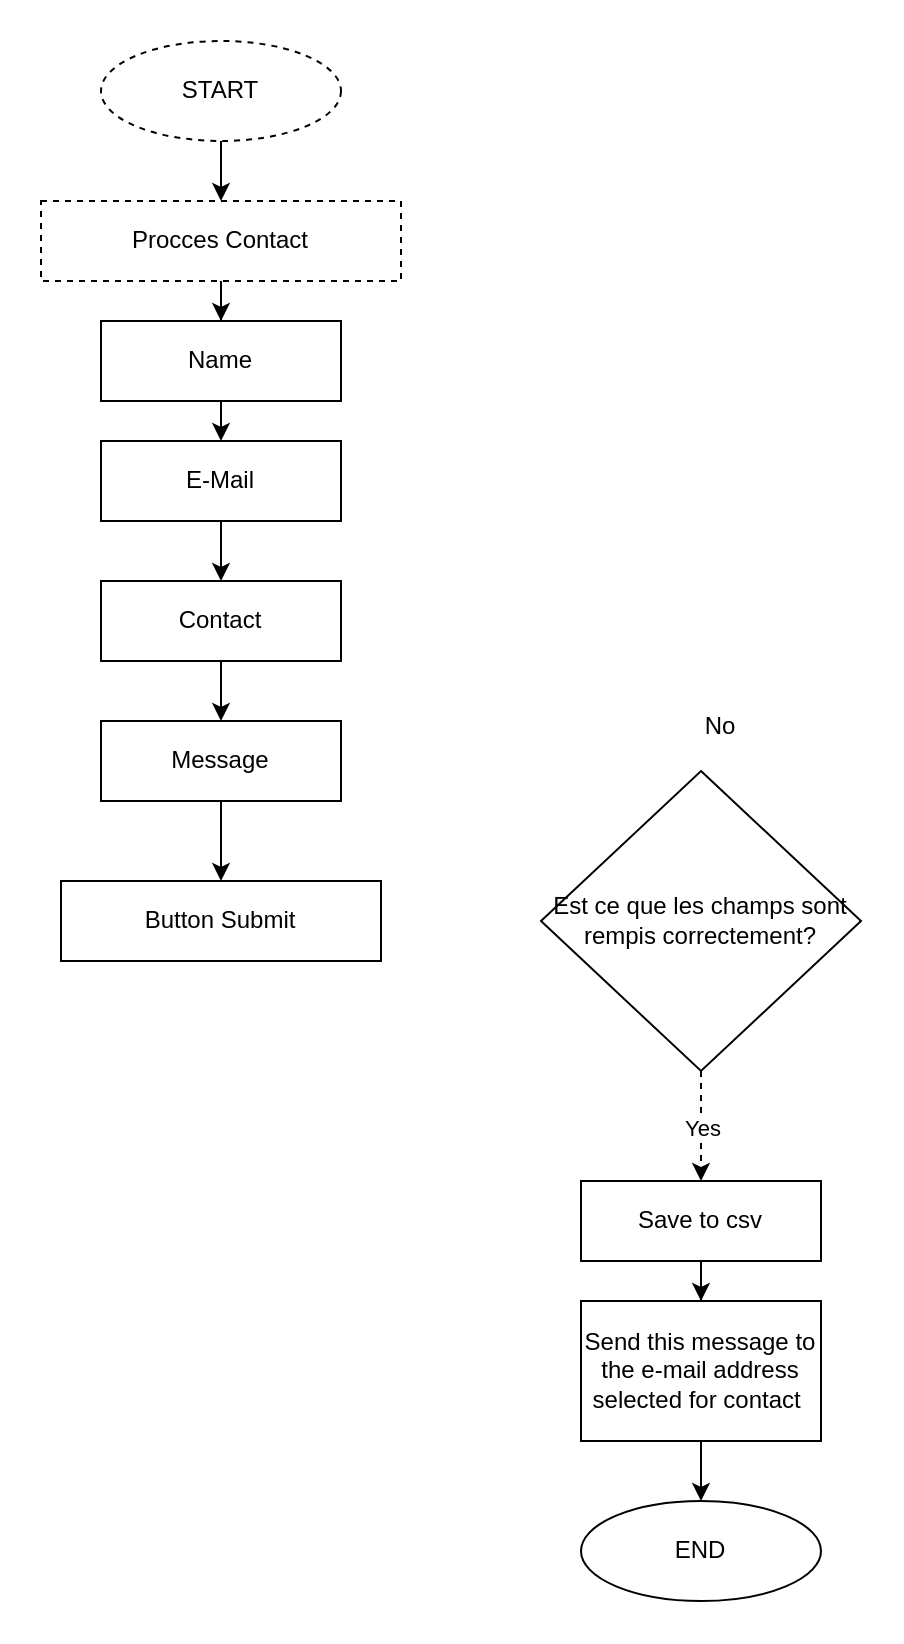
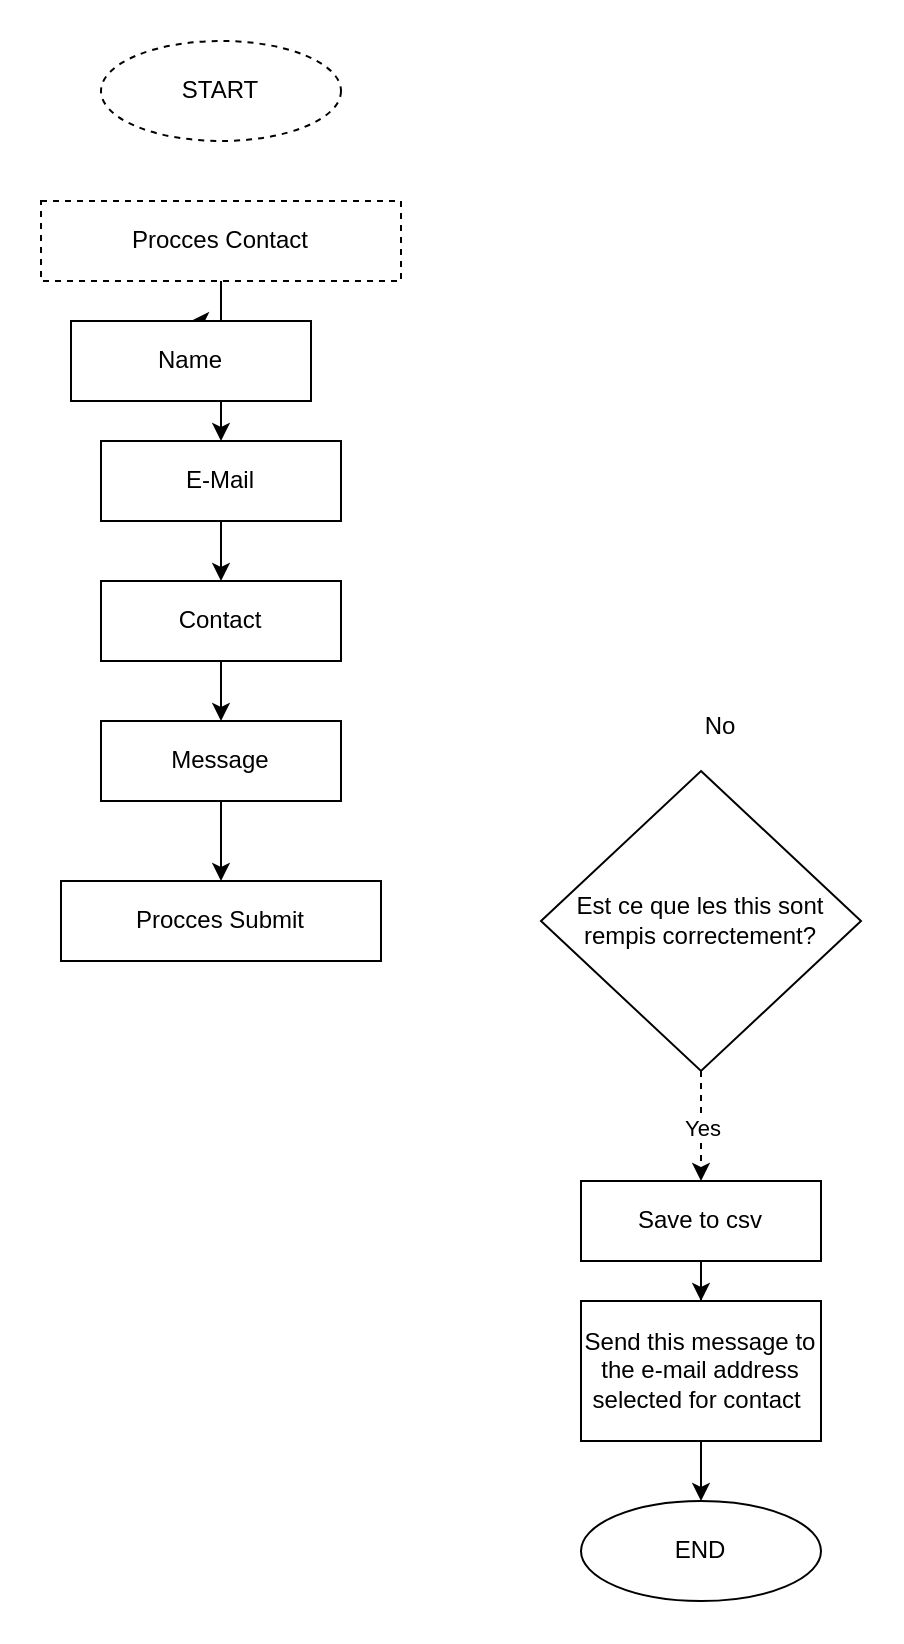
(221, 178) -> none
(221, 361) -> (191, 361)
(221, 921) -> (221, 921)
(701, 921) -> (701, 921)
